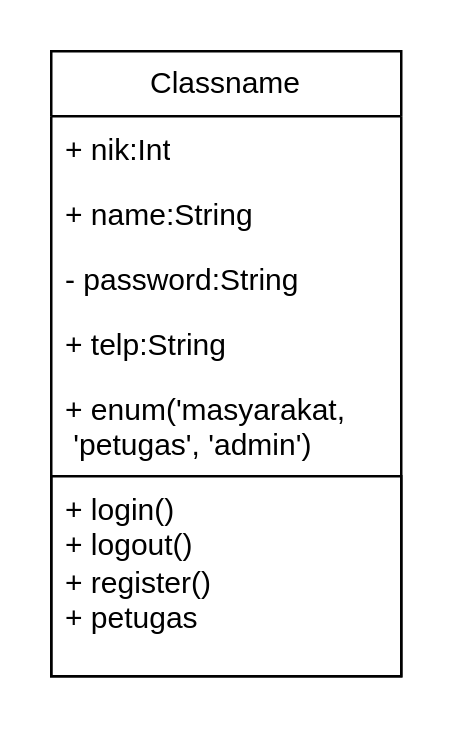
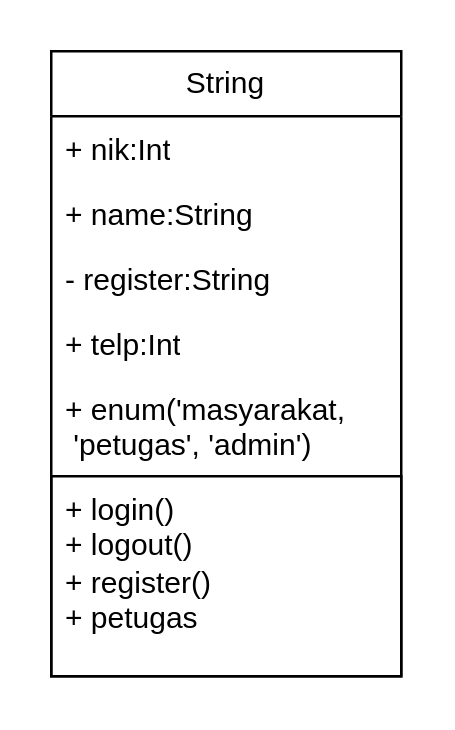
(226, 84) -> (226, 84)
(197, 282) -> (193, 282)
(160, 347) -> (139, 347)
